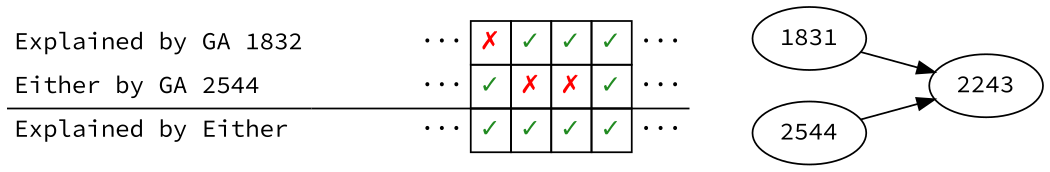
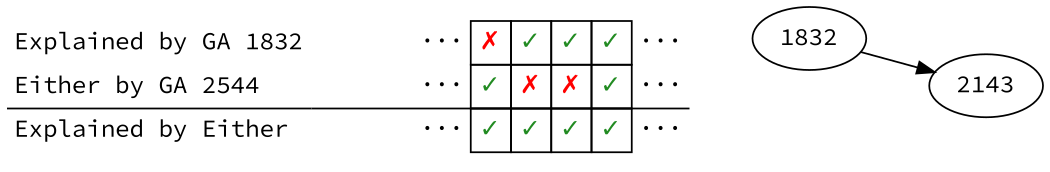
(809, 38) -> (809, 38)
(986, 86) -> (986, 86)
(809, 133) -> none
